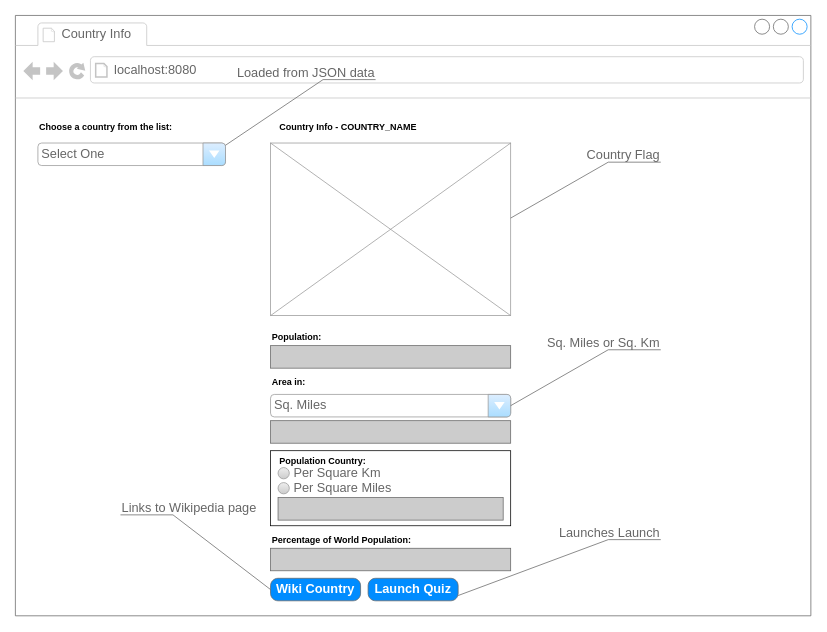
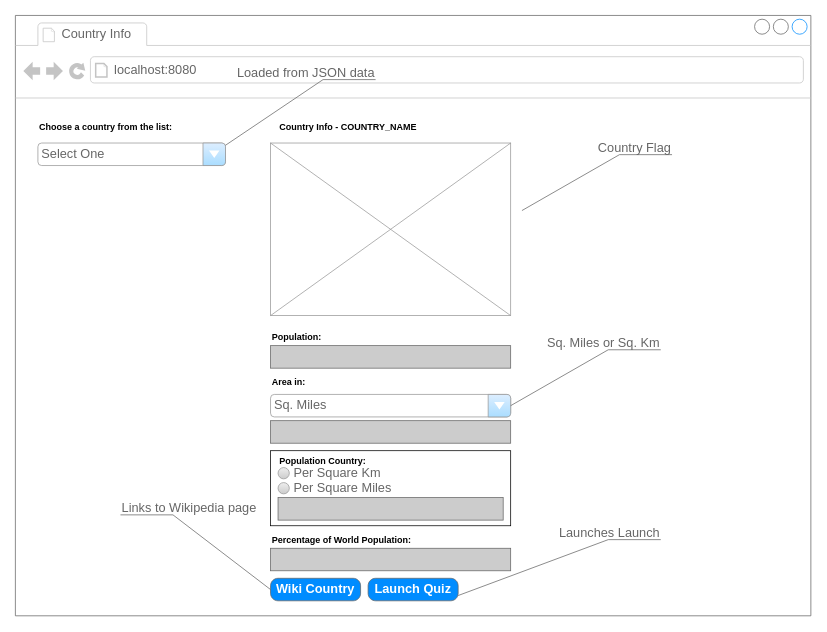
(585, 180) -> (597, 173)
